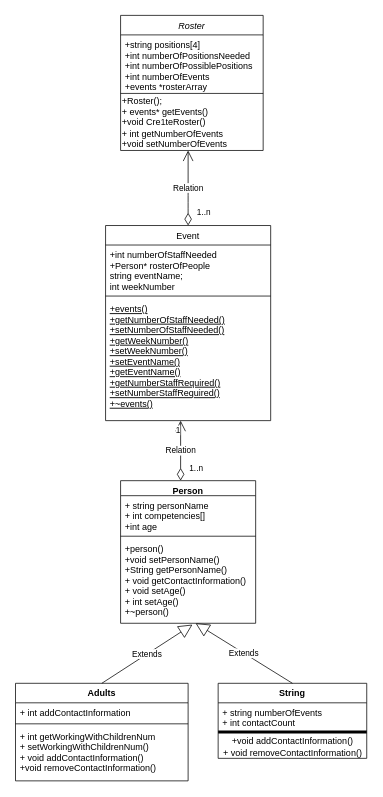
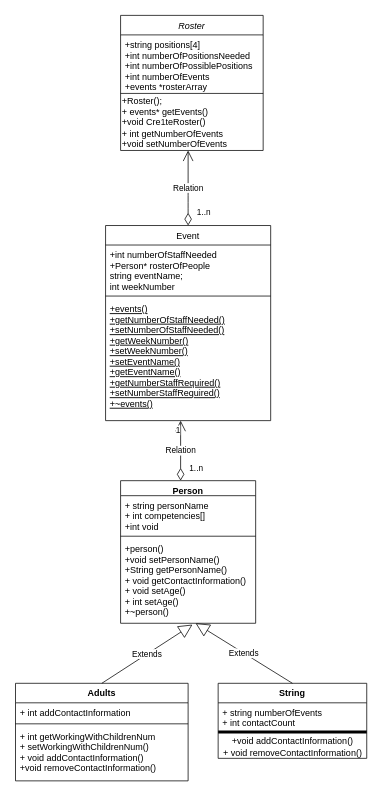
(169, 506) -> (169, 506)
